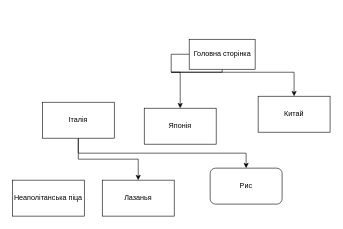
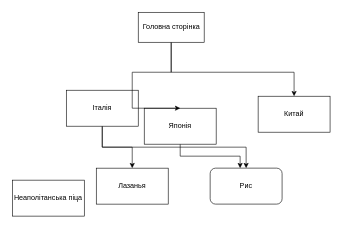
(222, 54) -> (171, 27)
(78, 120) -> (102, 108)
none -> (180, 149)
(138, 198) -> (132, 186)
